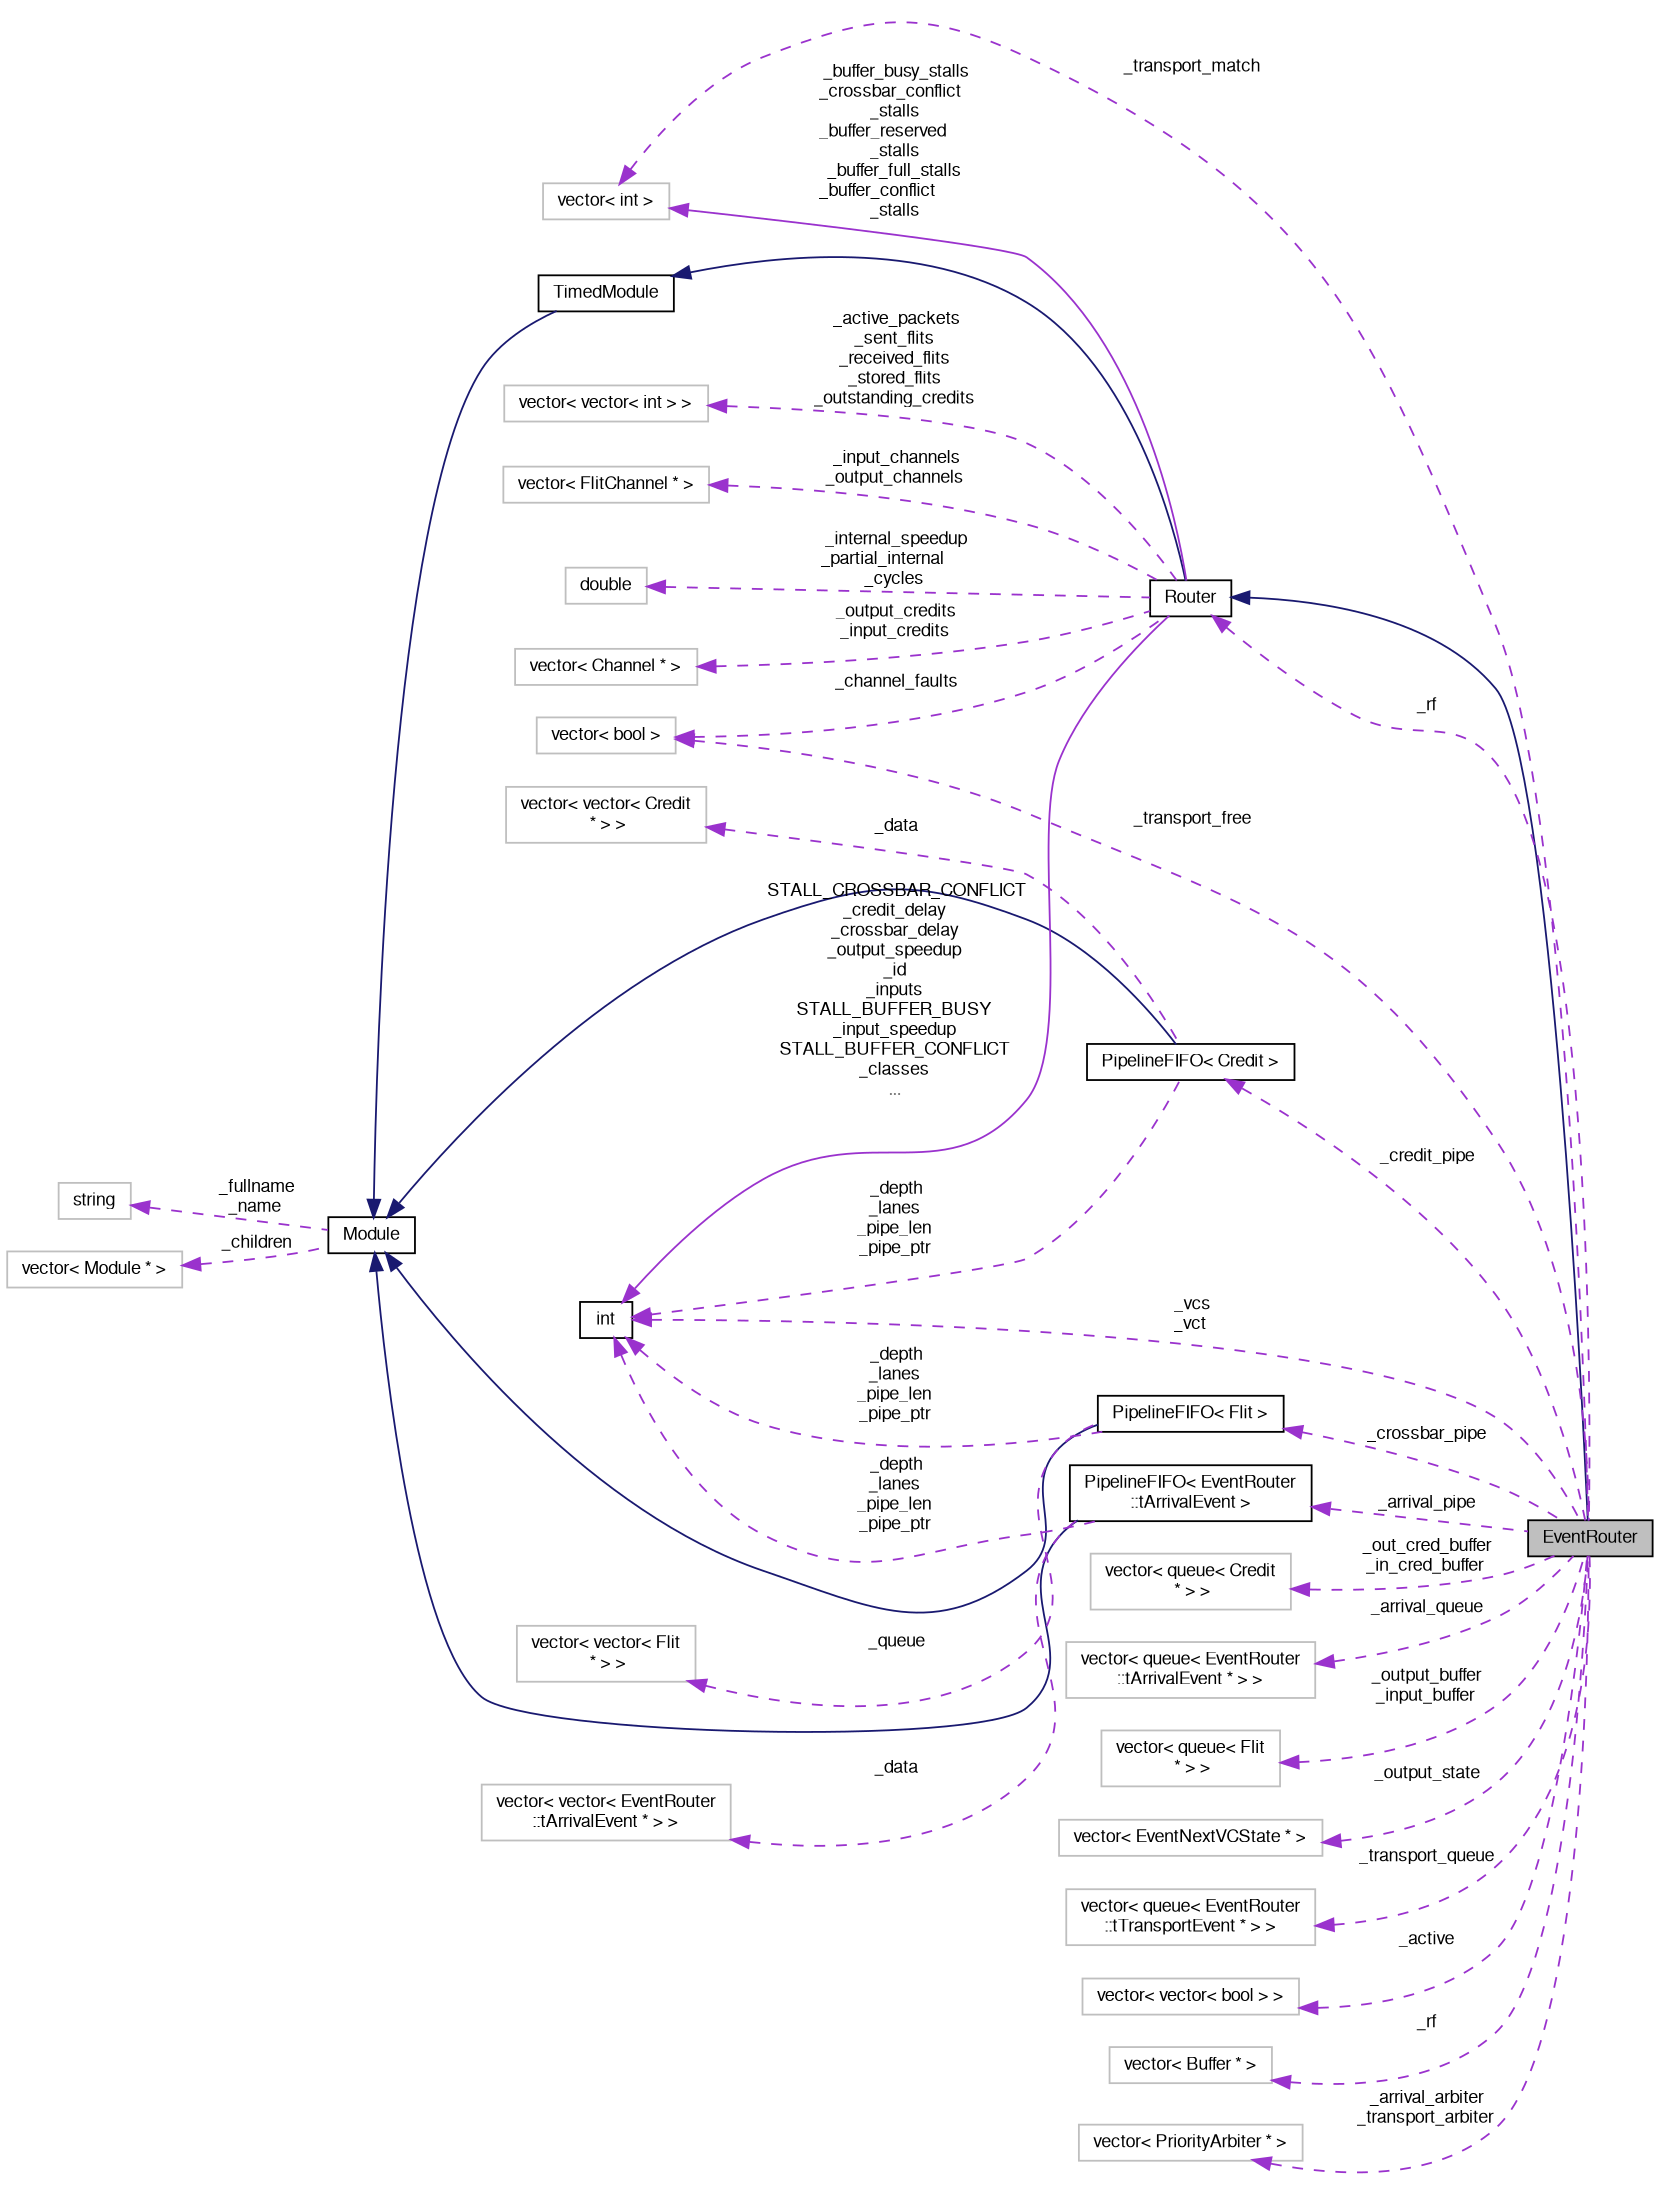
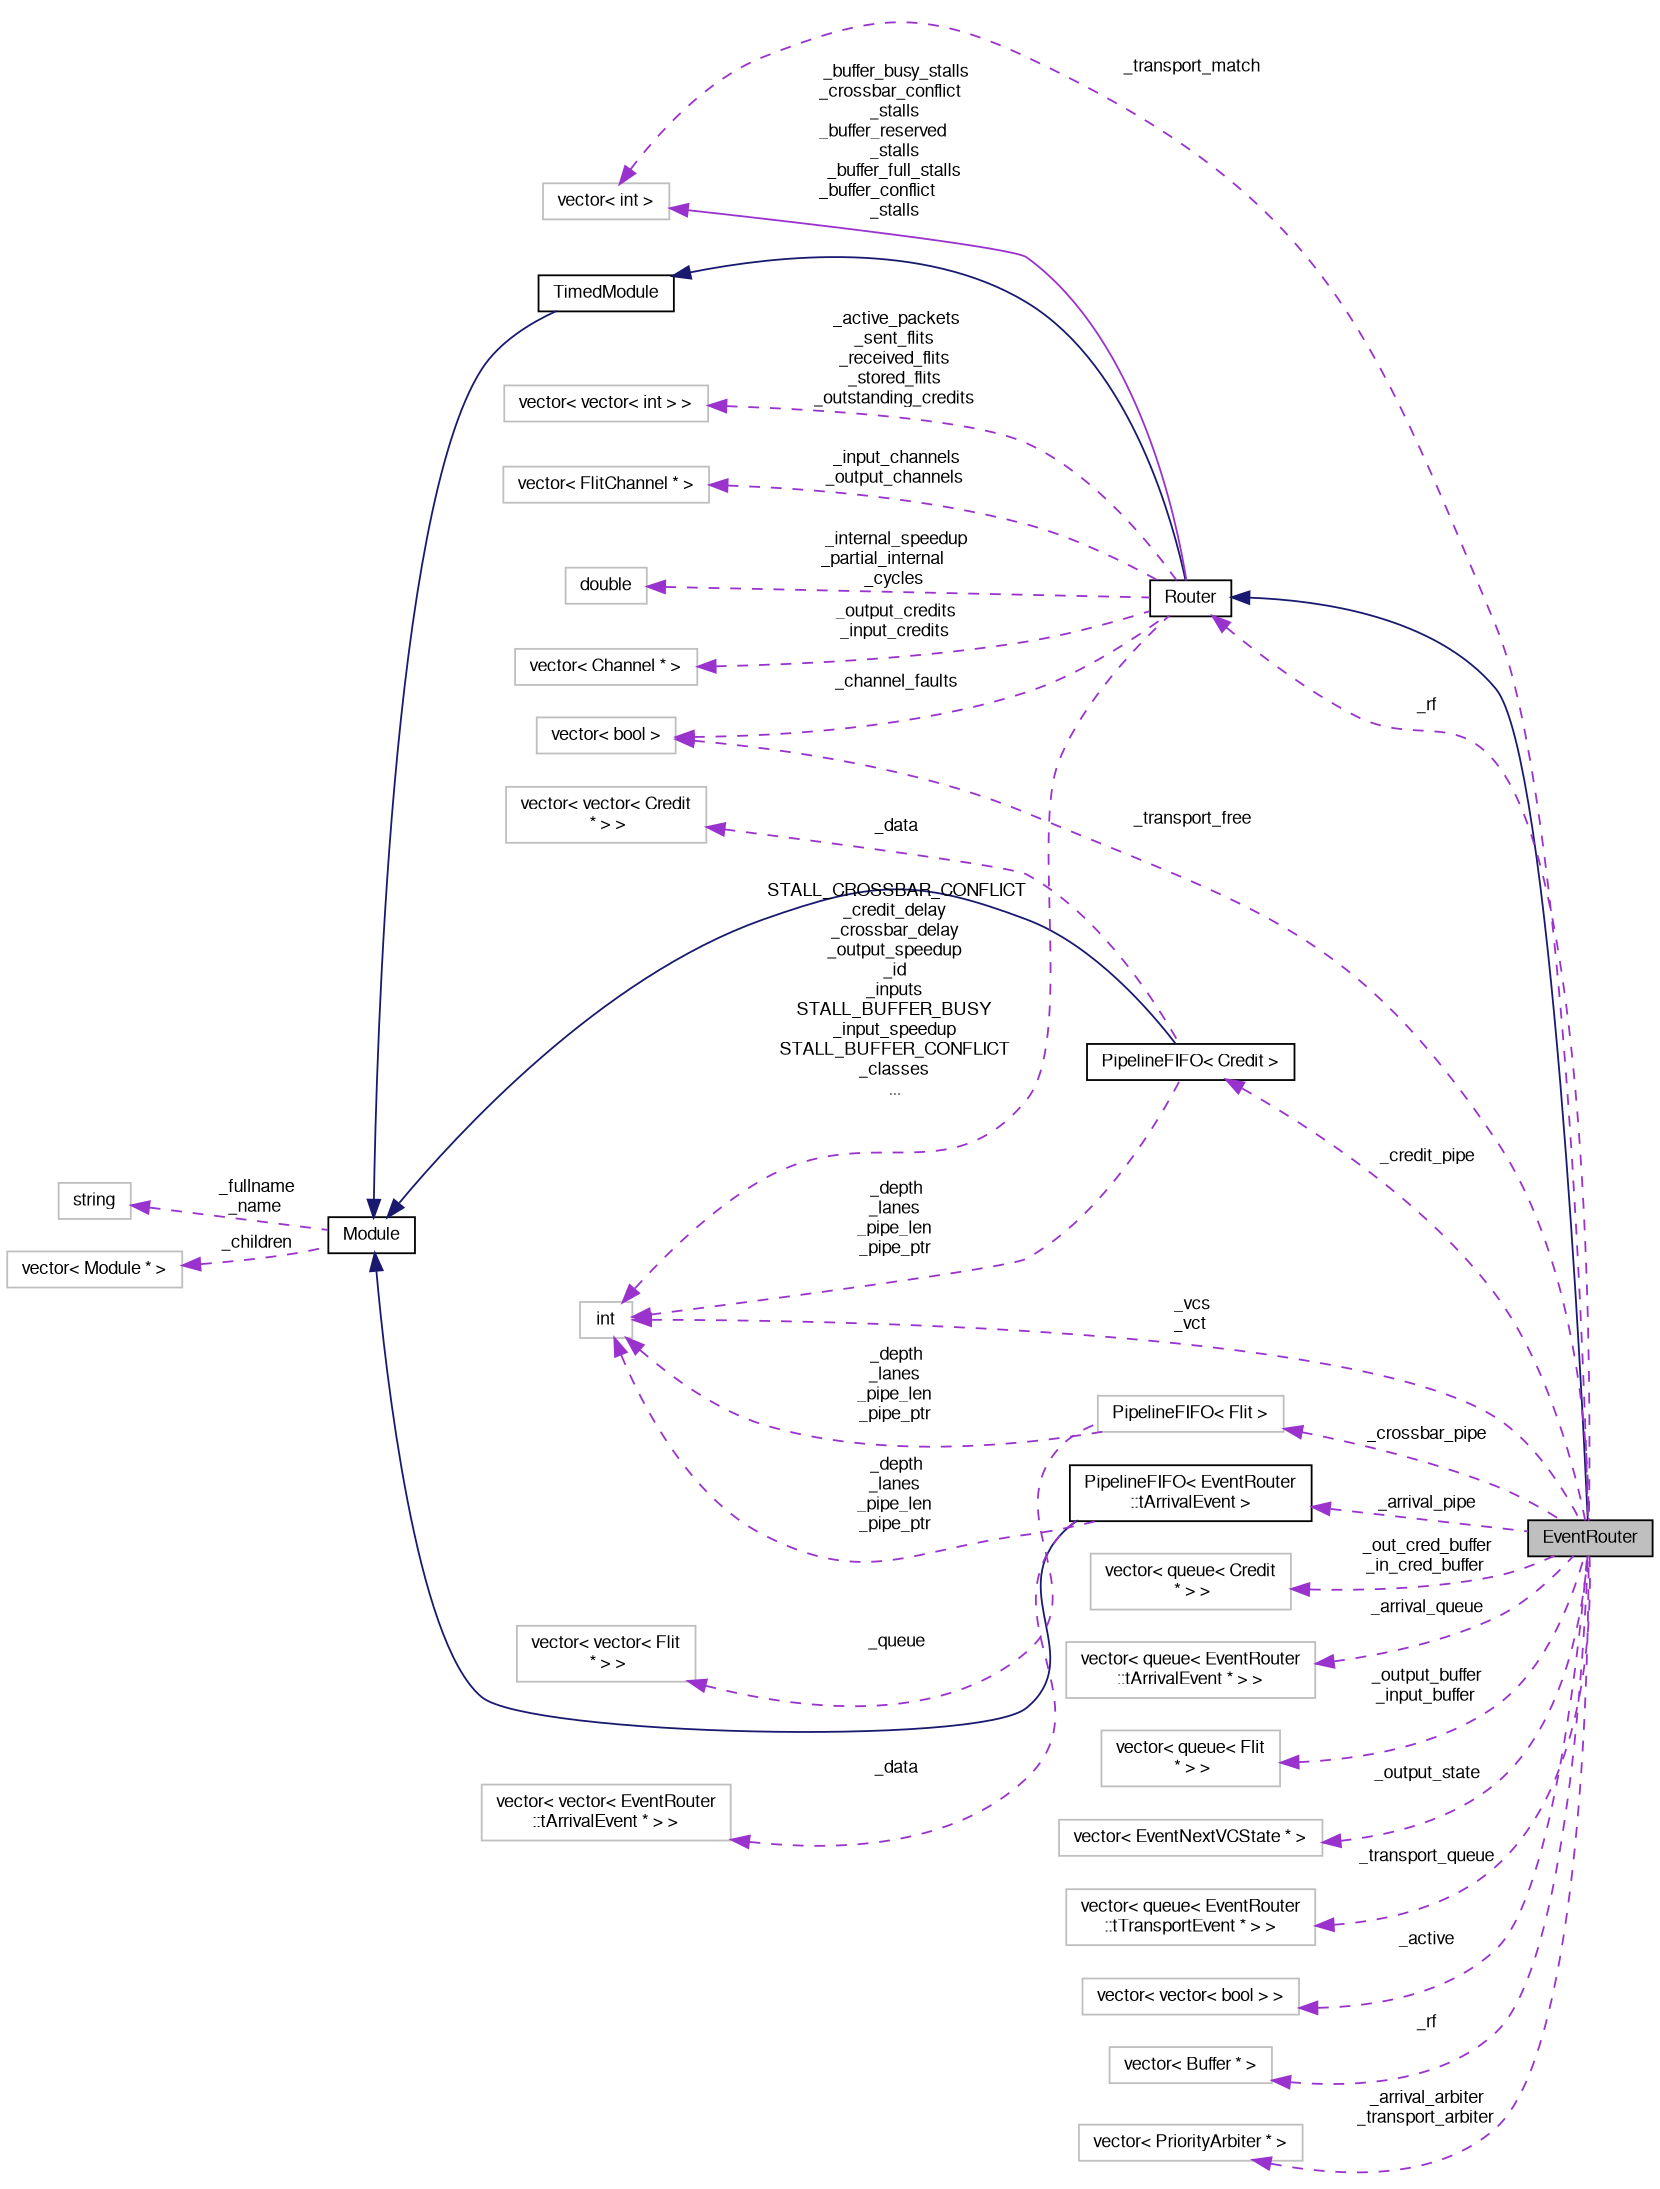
(1042, 1066) -> (1042, 1066)
(606, 1320) -> (606, 1320)
(1191, 1414) -> (1191, 1414)
(752, 1566) -> none
